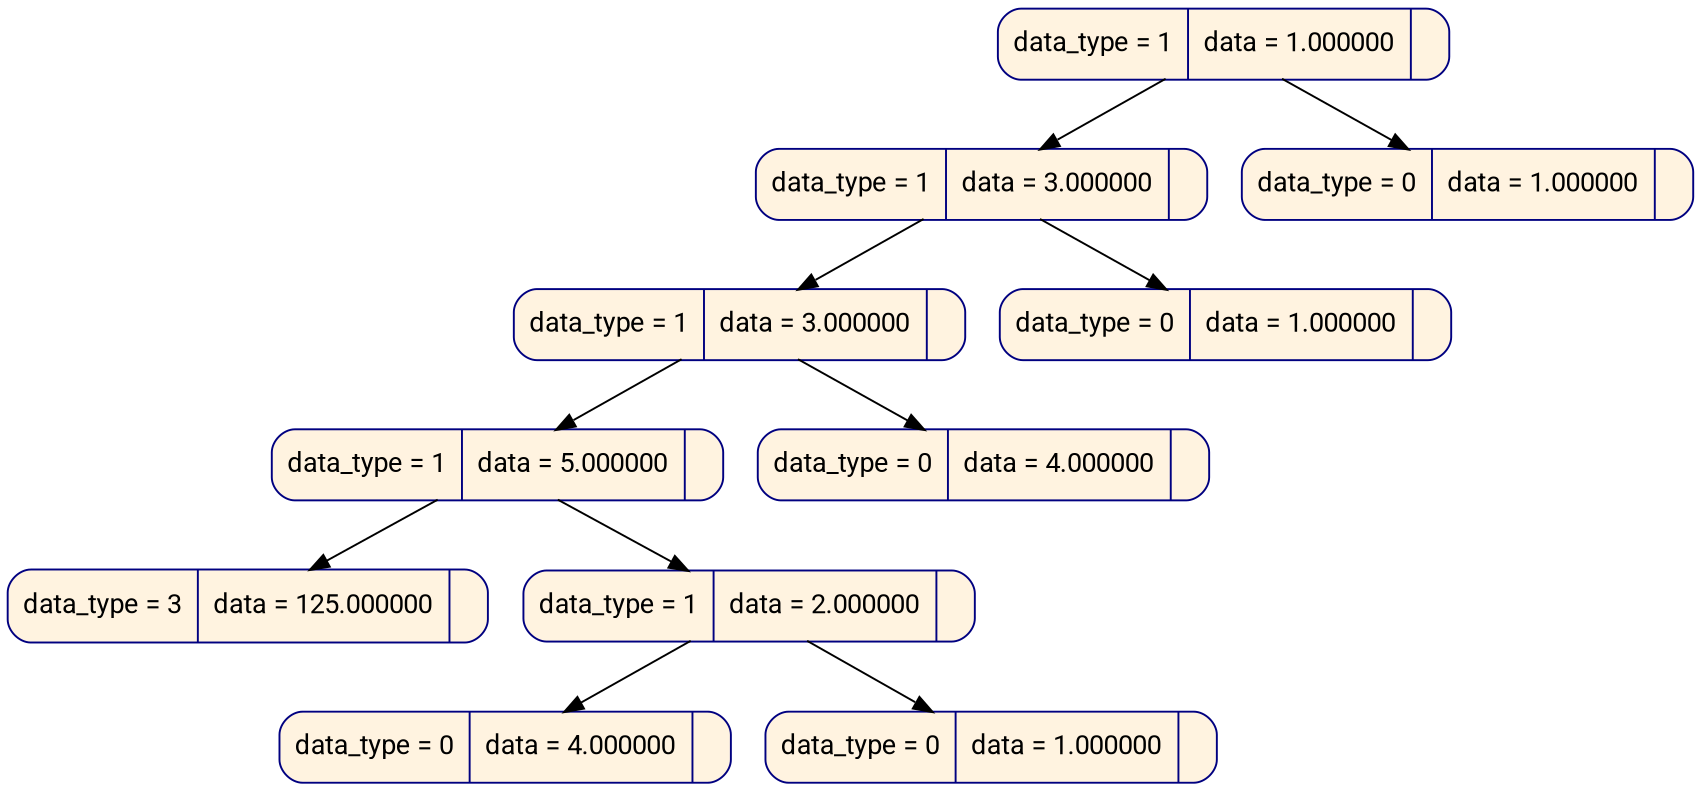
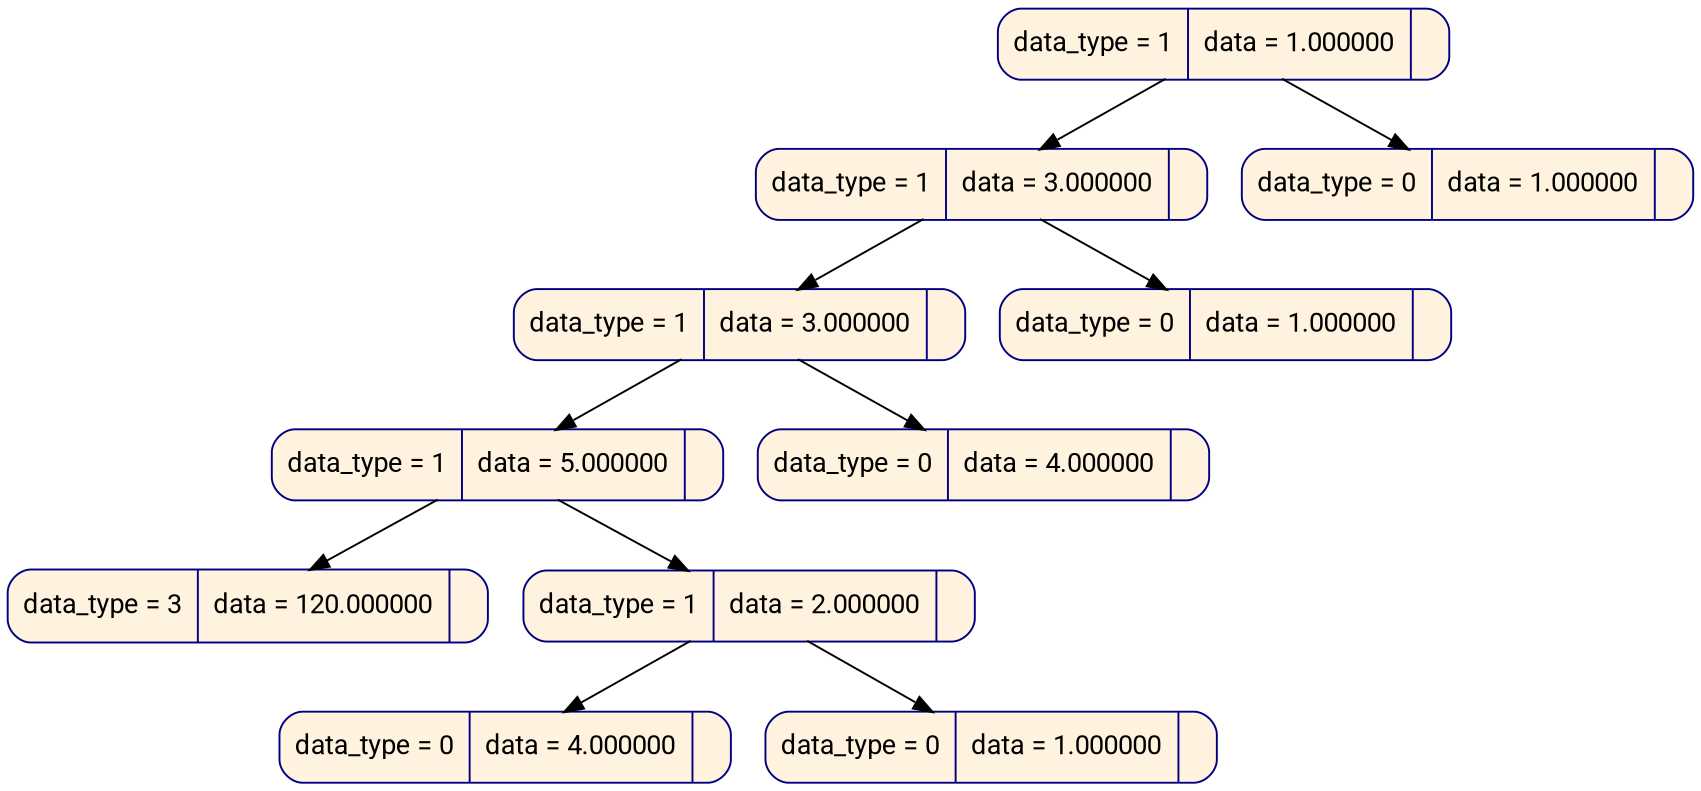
(324, 605) -> (324, 605)
